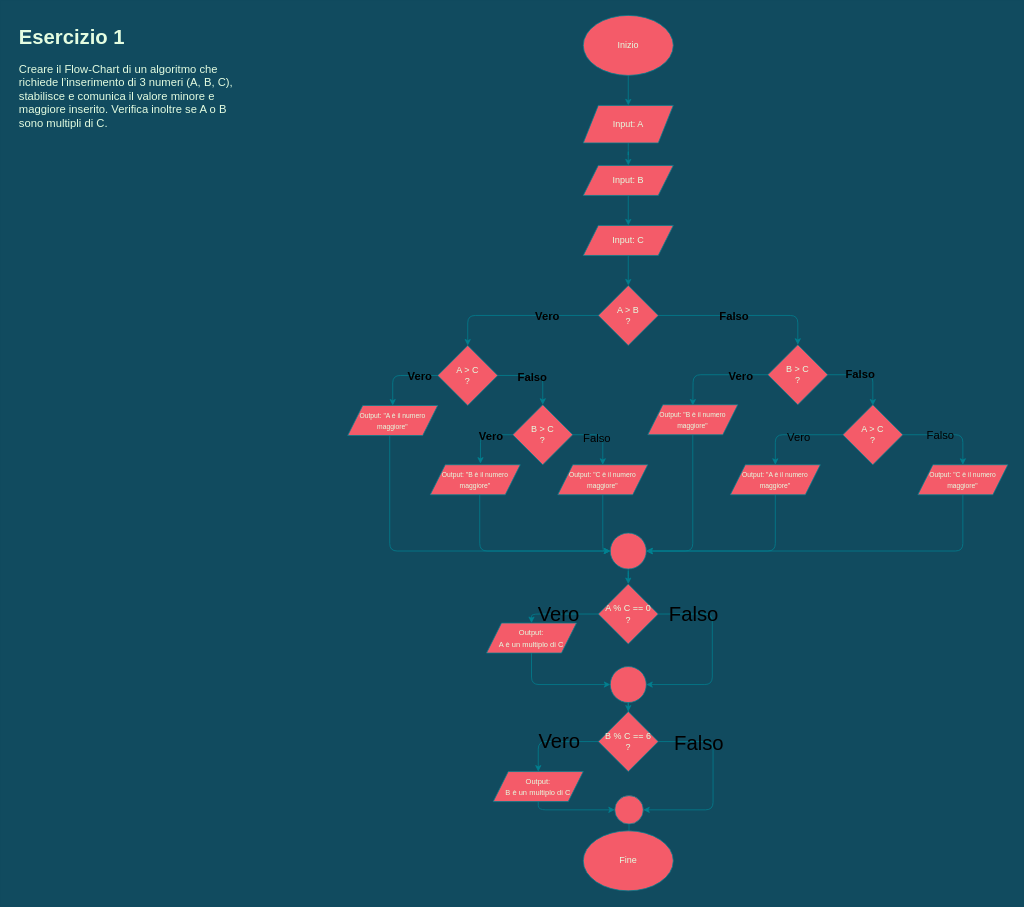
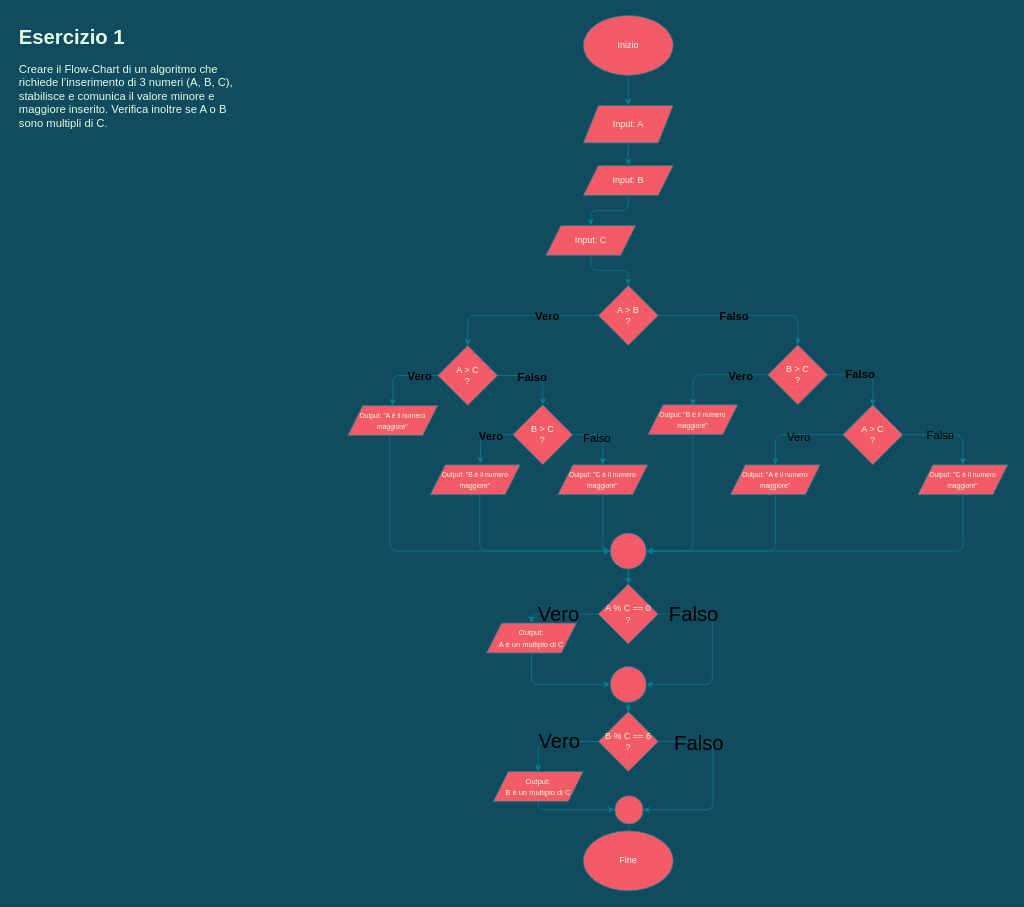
(628, 240) -> (591, 240)
